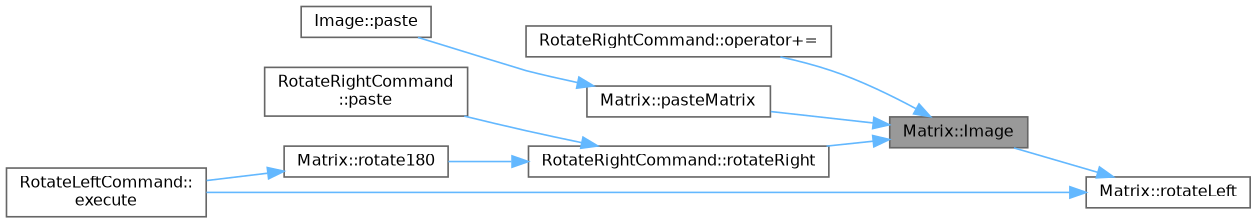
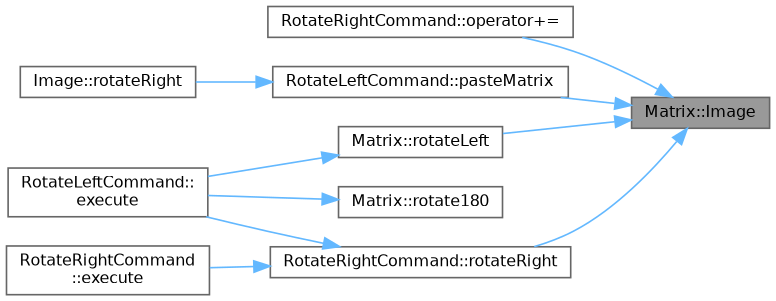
(366, 22) -> (108, 82)
(366, 92) -> (108, 270)
(679, 101) -> (421, 82)
(1056, 160) -> (559, 128)
(480, 162) -> (265, 231)
